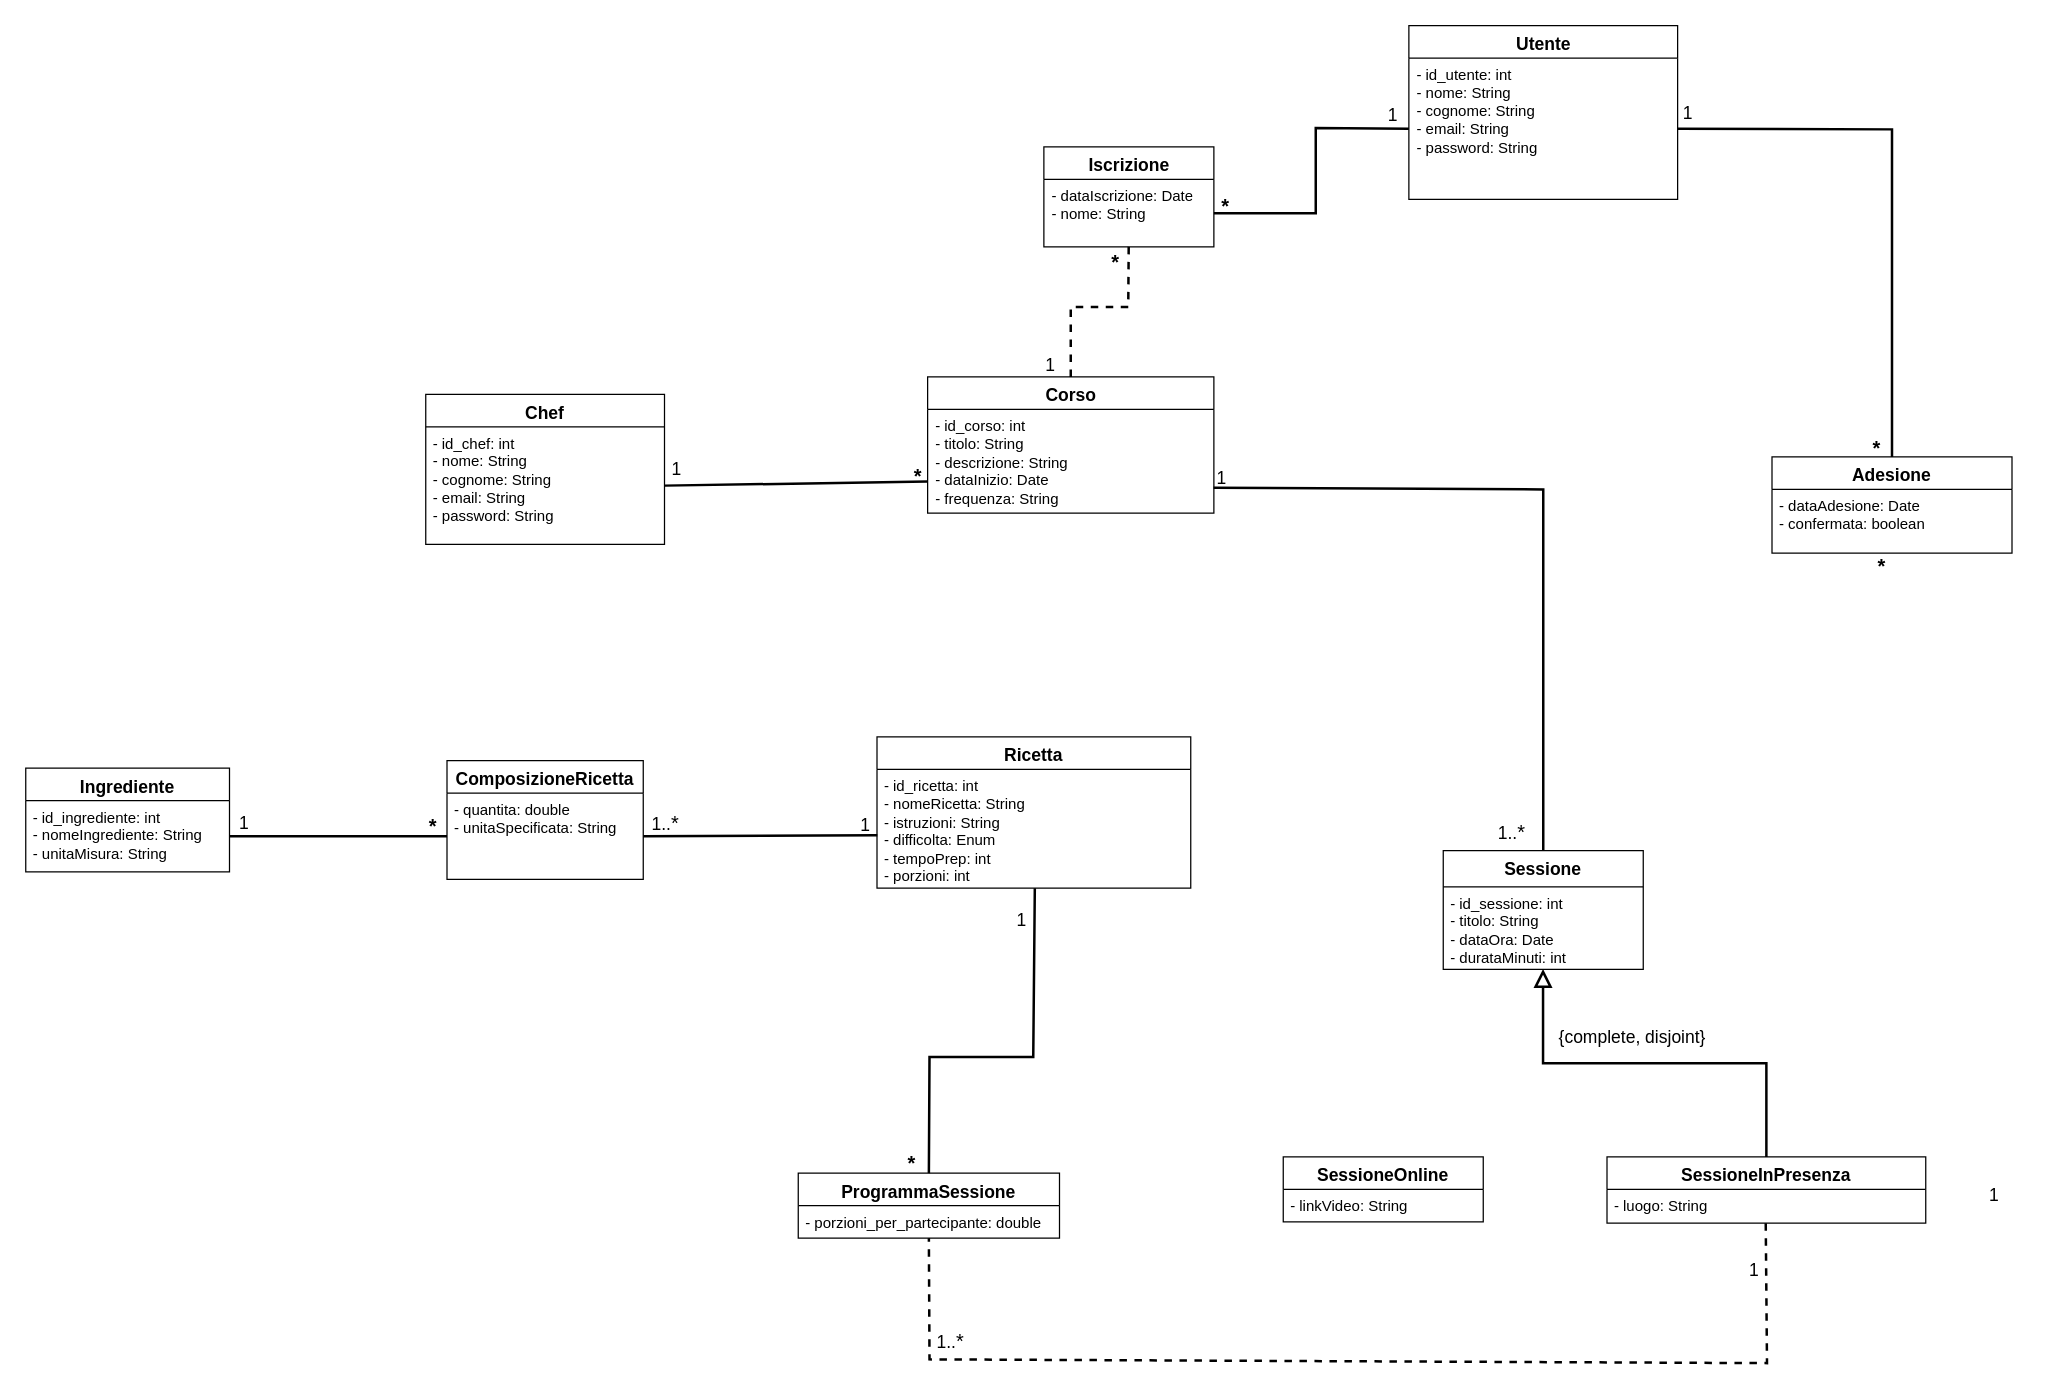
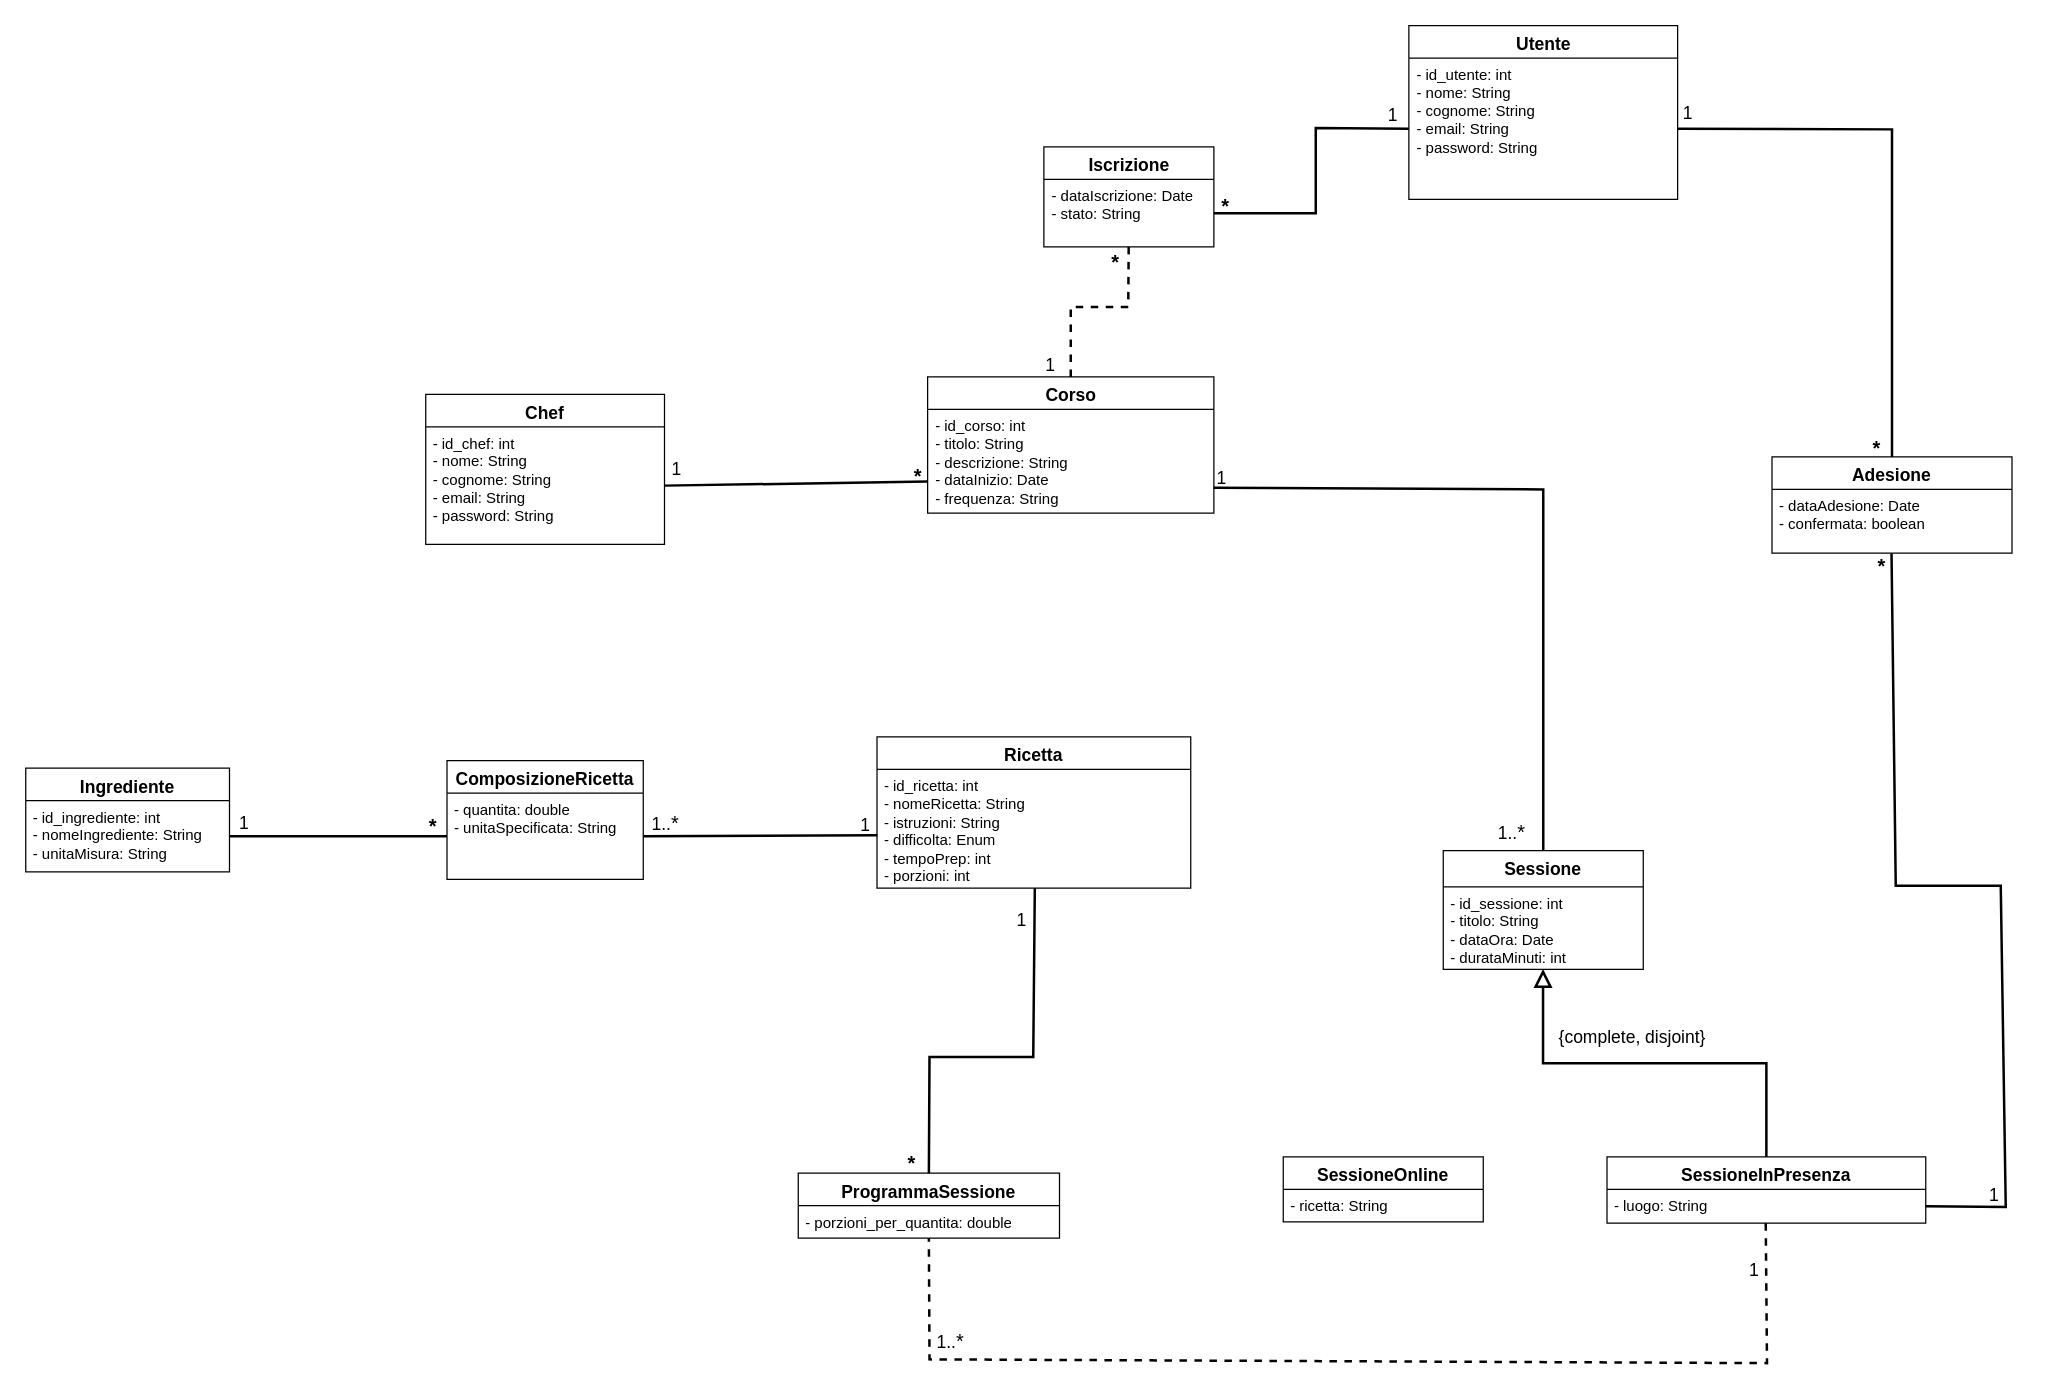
(1131, 215) -> (1131, 215)
none -> (1984, 886)
(1357, 1207) -> (1352, 1207)
(930, 1232) -> (922, 1223)
